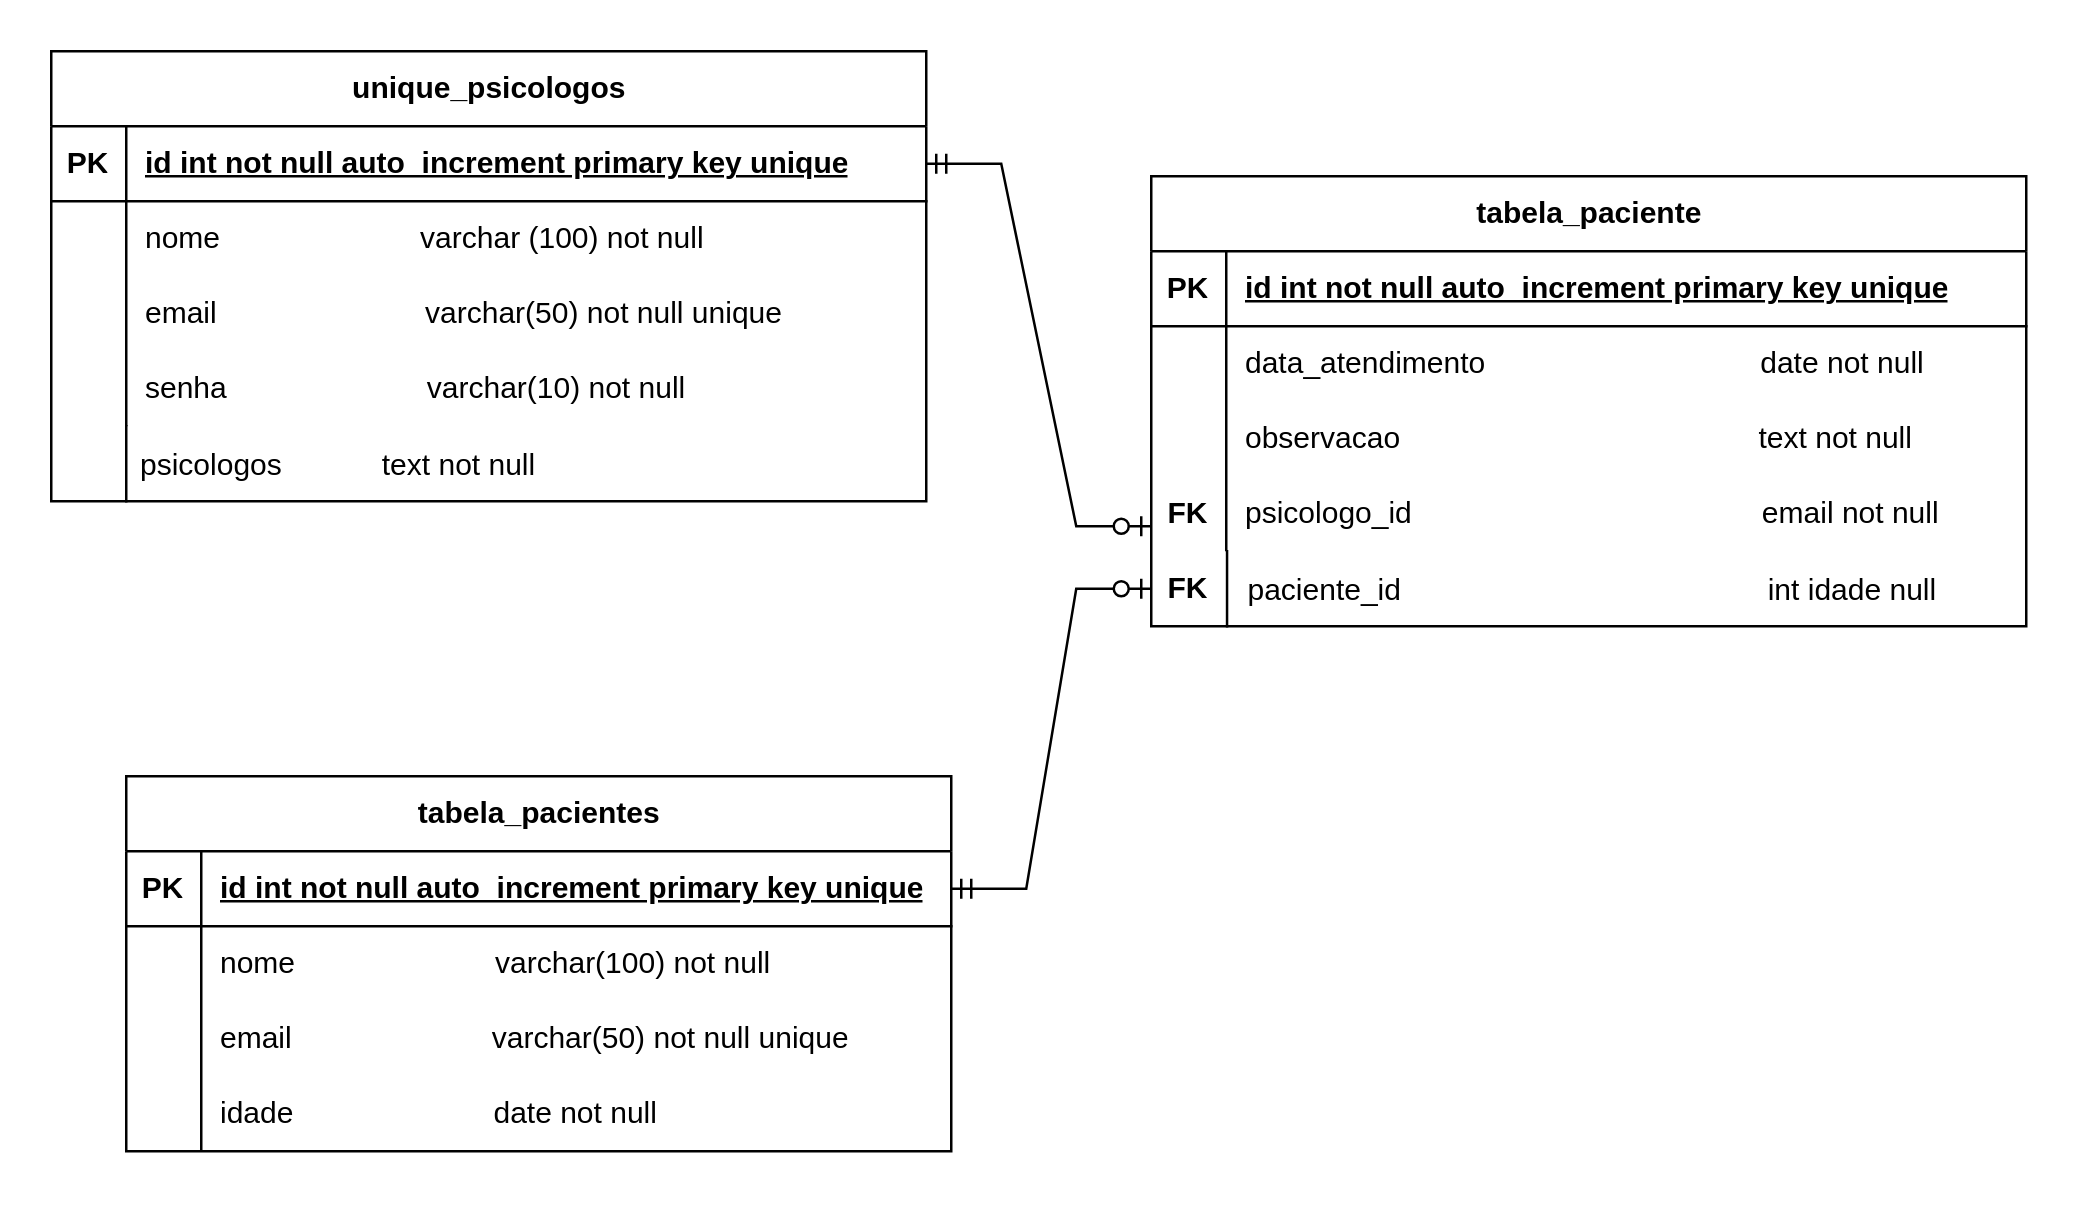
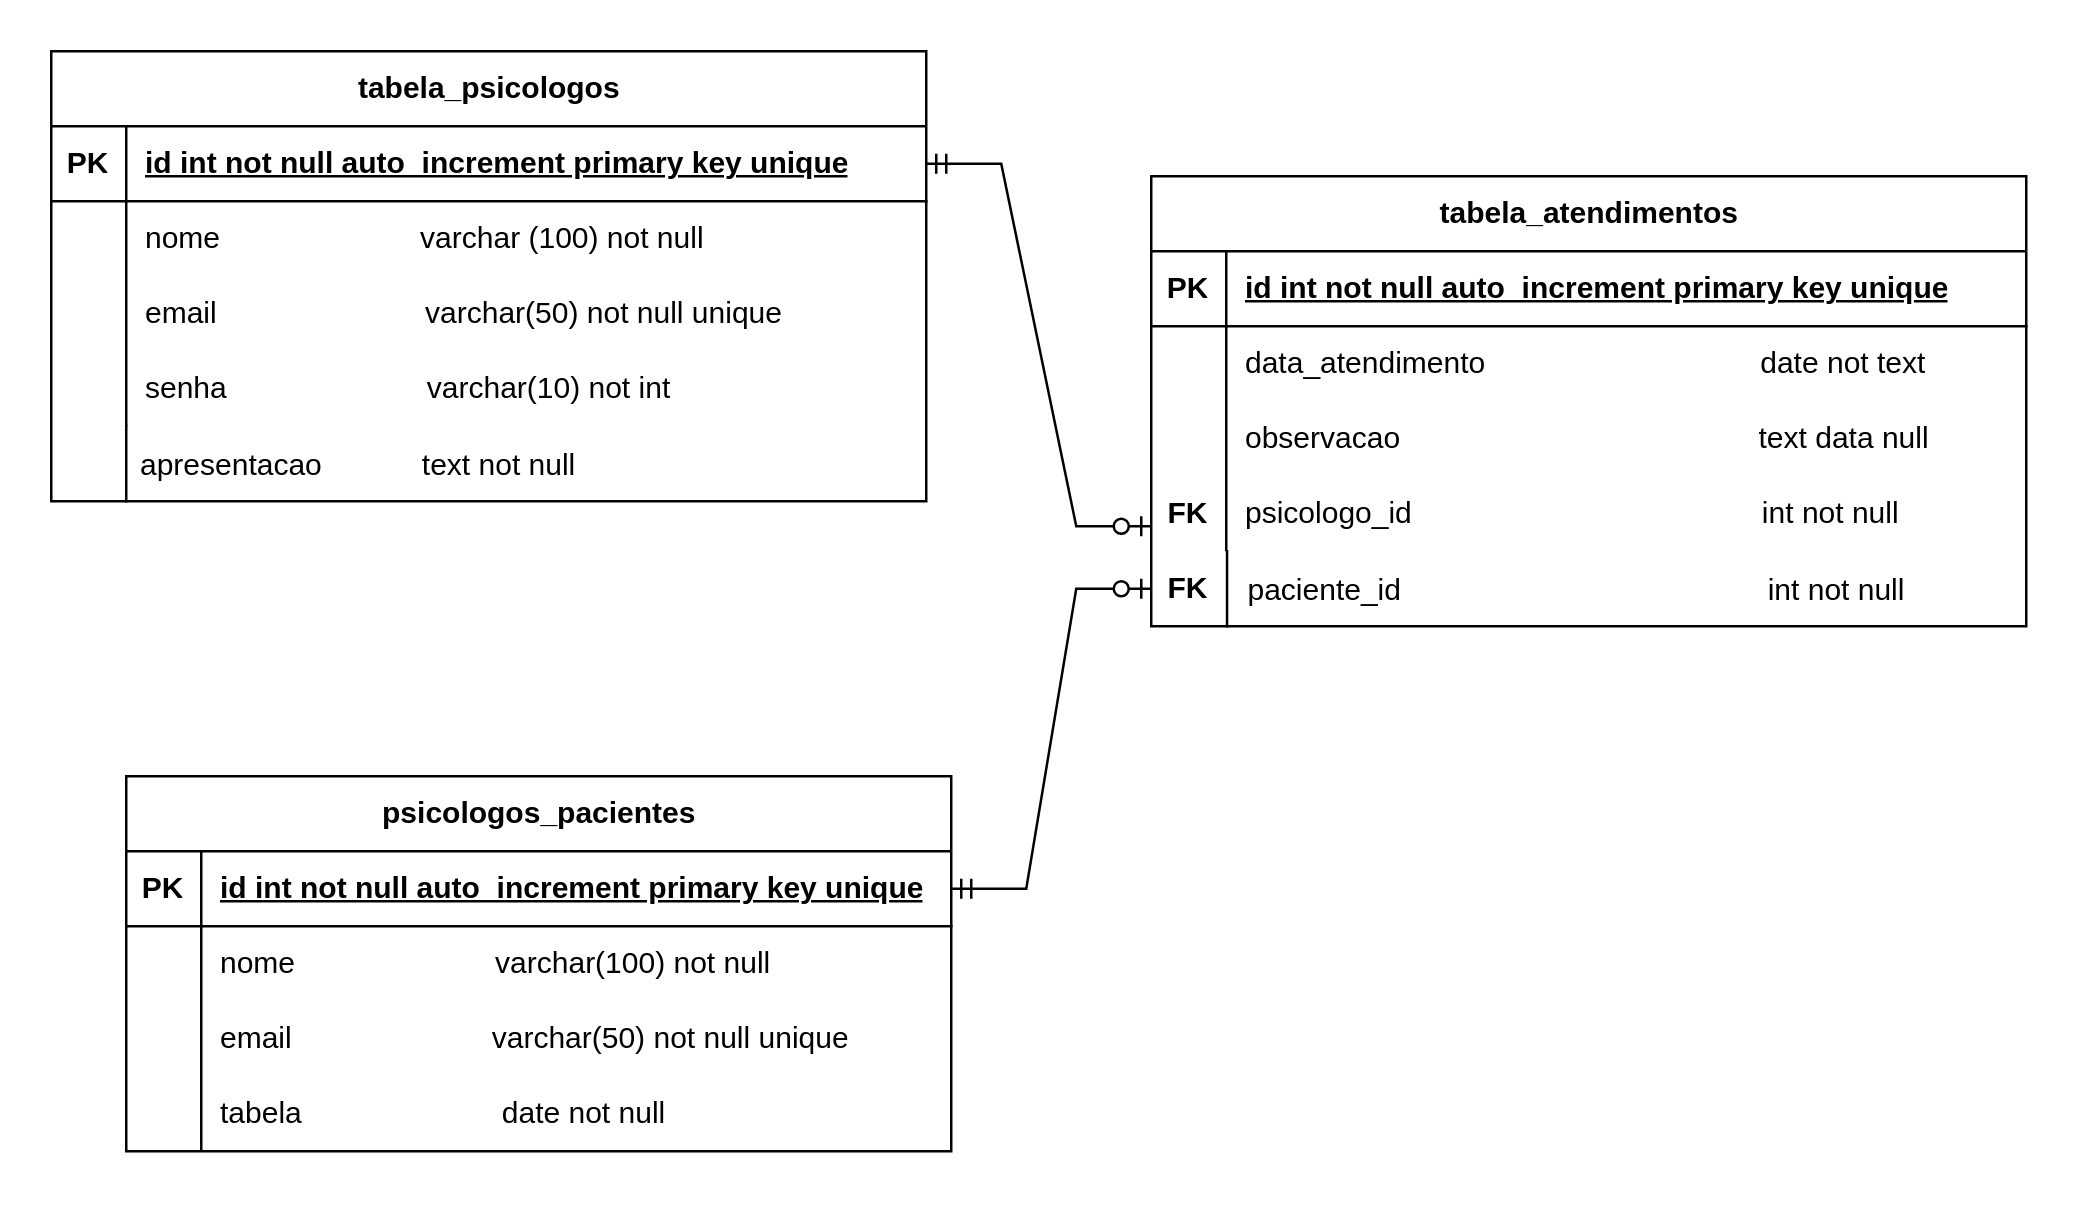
(490, 89) -> (490, 89)
(1590, 214) -> (1590, 214)
(1636, 364) -> (1636, 364)
(495, 389) -> (491, 389)
(1636, 439) -> (1636, 439)
(387, 465) -> (412, 465)
(1636, 514) -> (1636, 514)
(1710, 590) -> (1697, 590)
(540, 814) -> (540, 814)
(508, 1114) -> (516, 1114)
